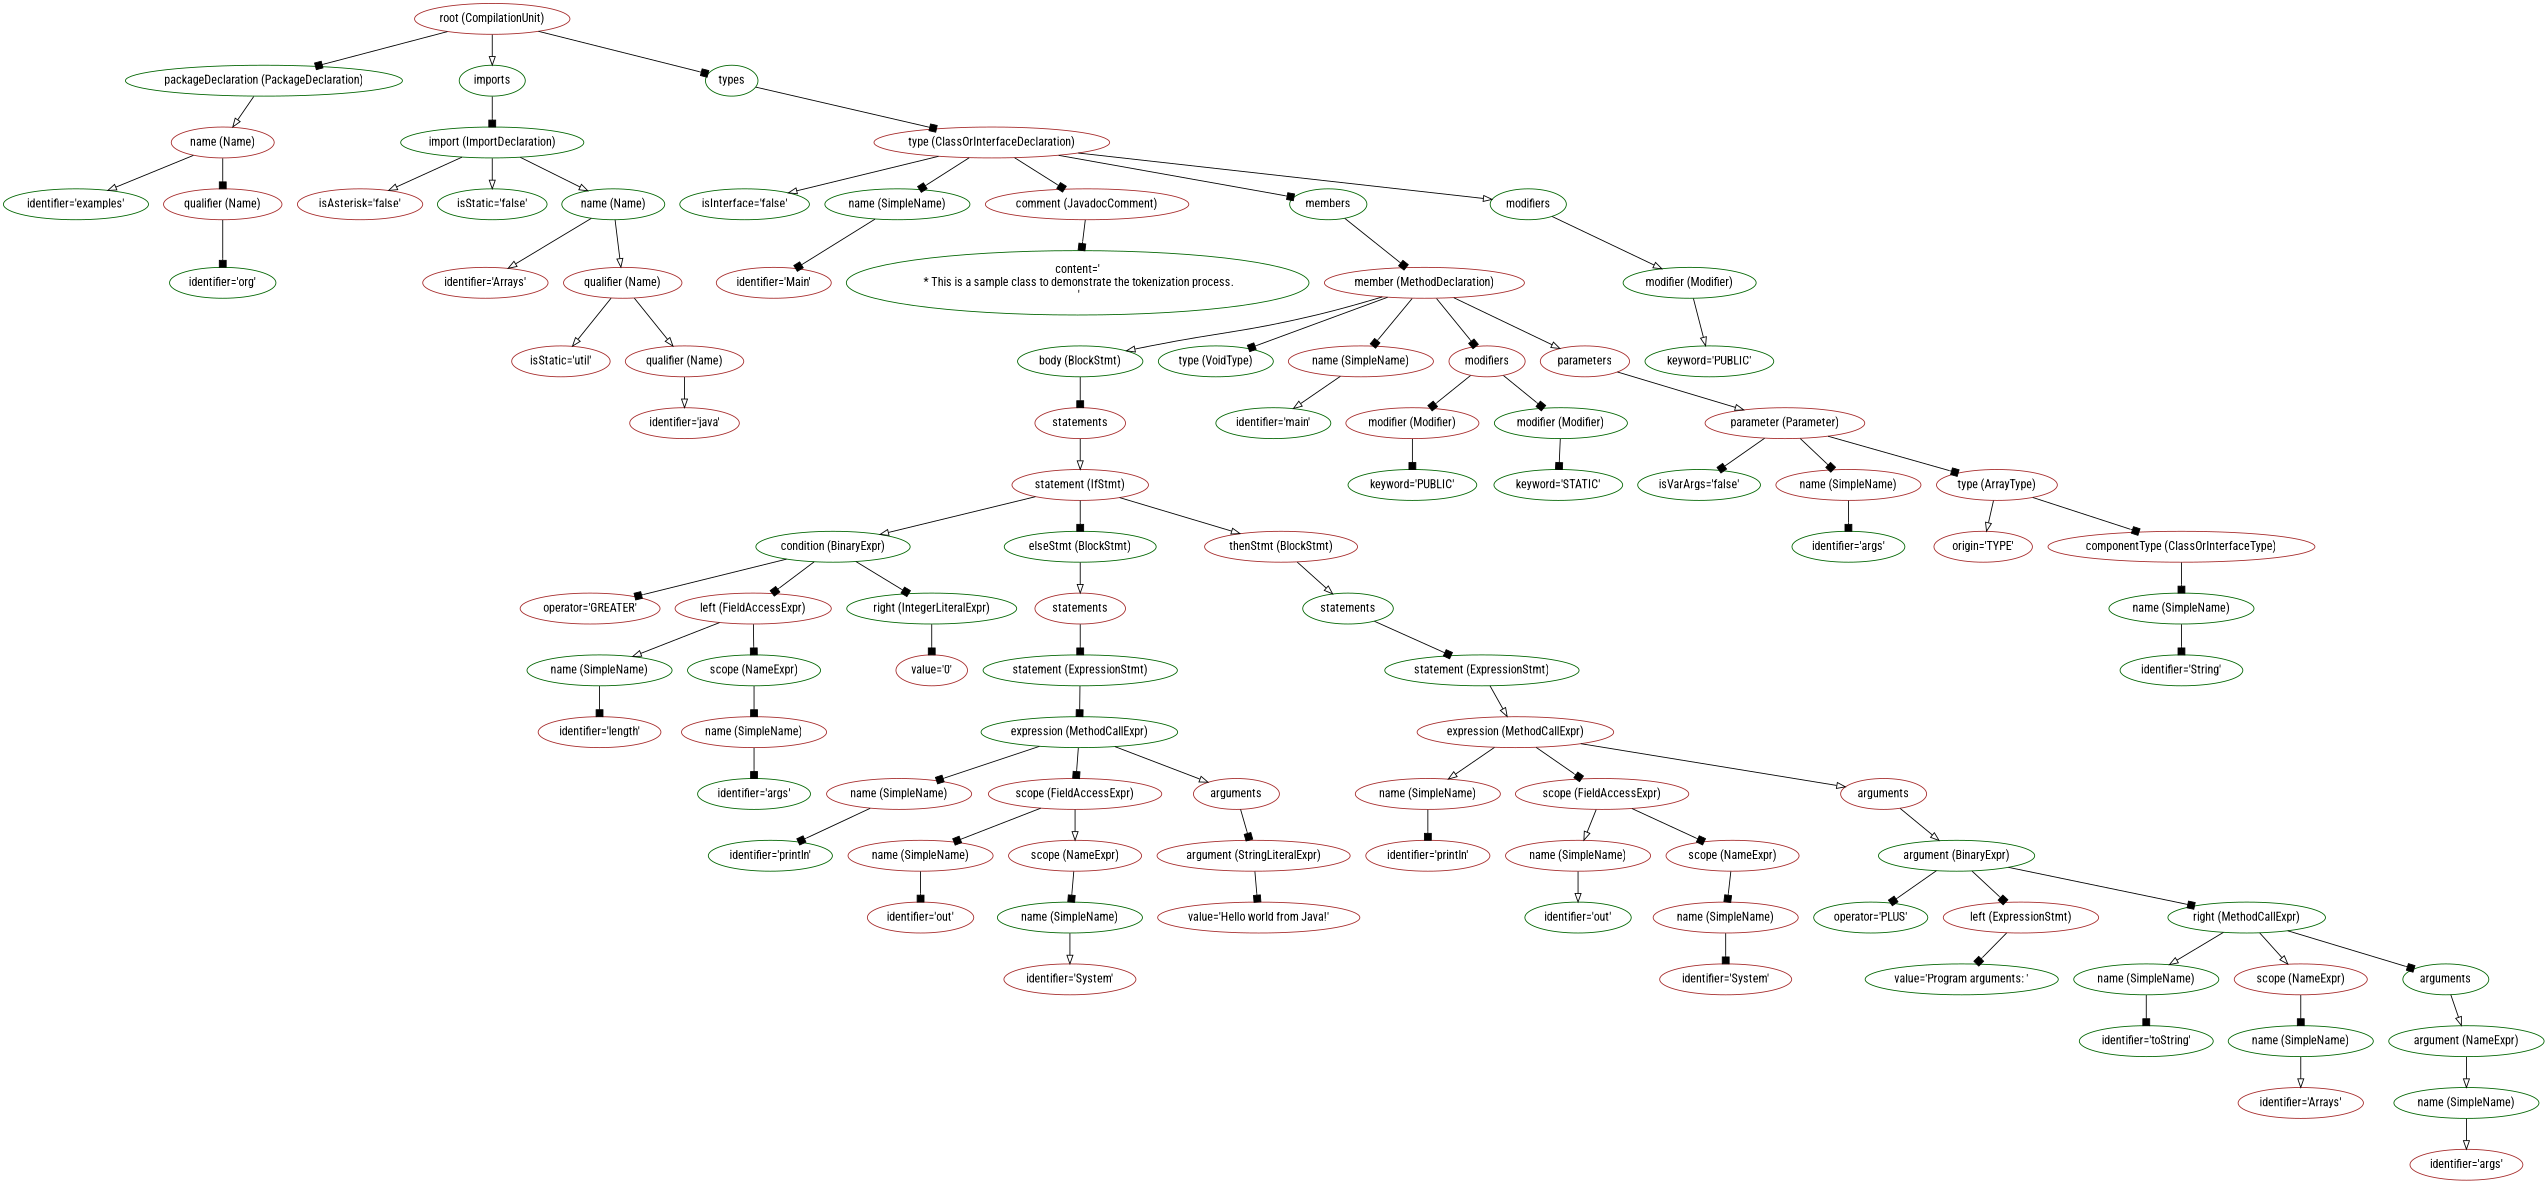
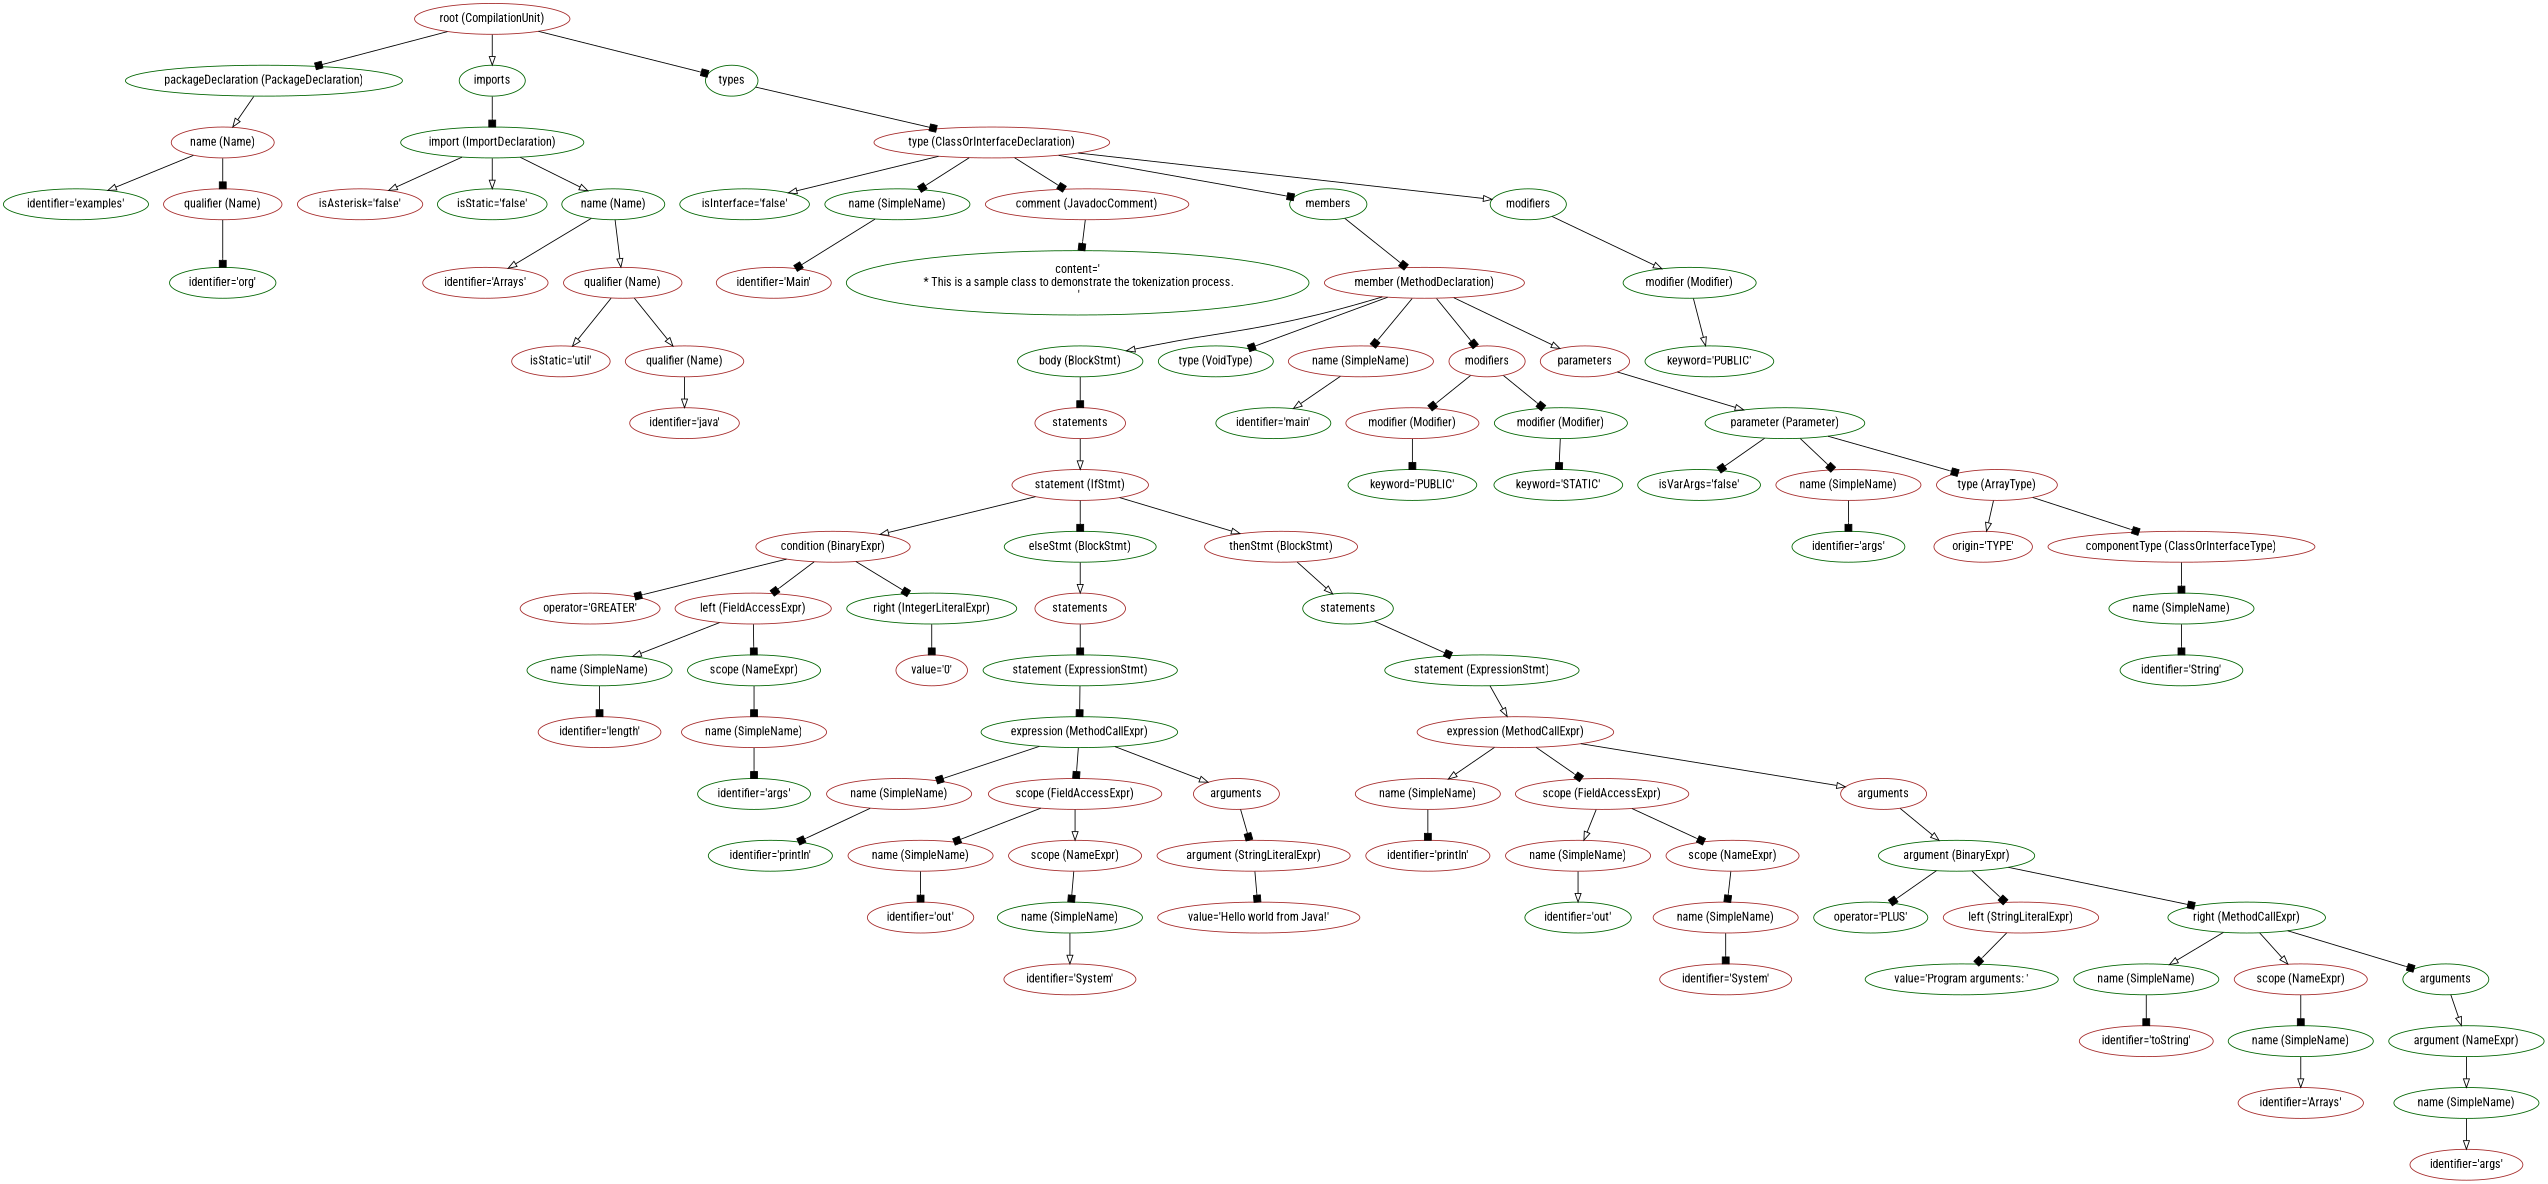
(1785, 423) -> (1785, 423)
(833, 547) -> (833, 547)
(2021, 918) -> (2021, 918)
(2146, 1041) -> (2146, 1041)
